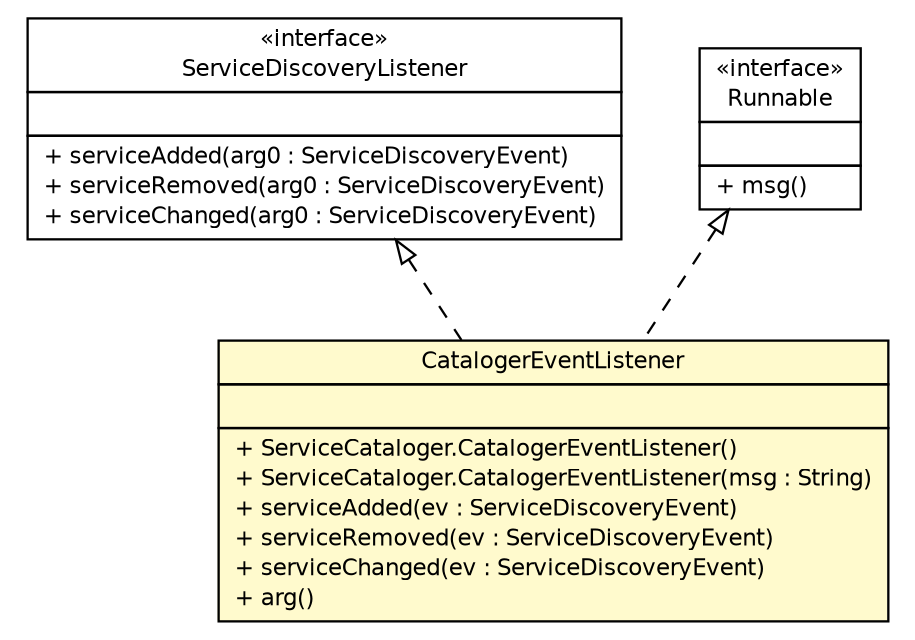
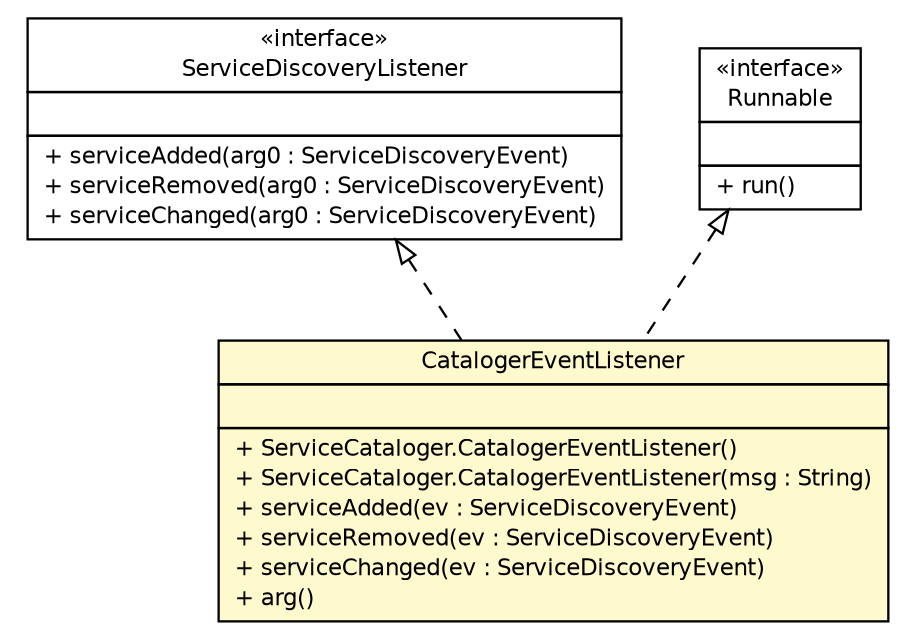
(762, 186) -> (756, 186)
